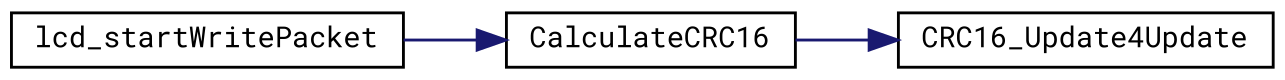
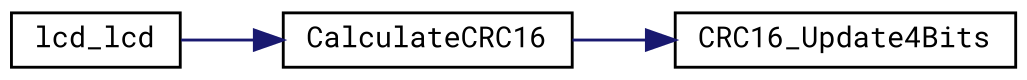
(207, 40) -> (96, 40)
(1086, 40) -> (845, 40)
